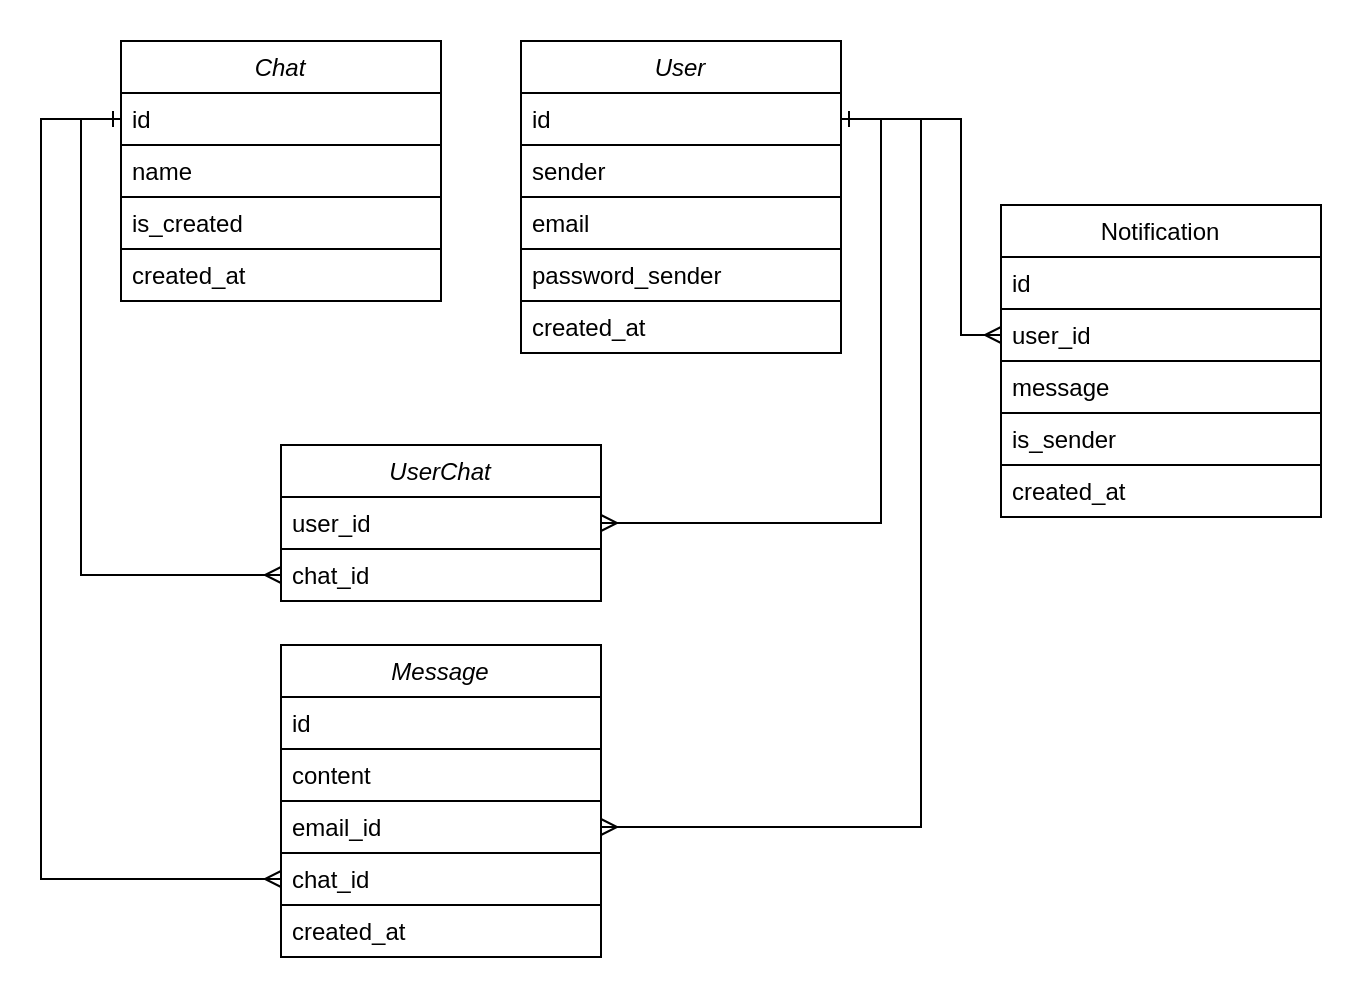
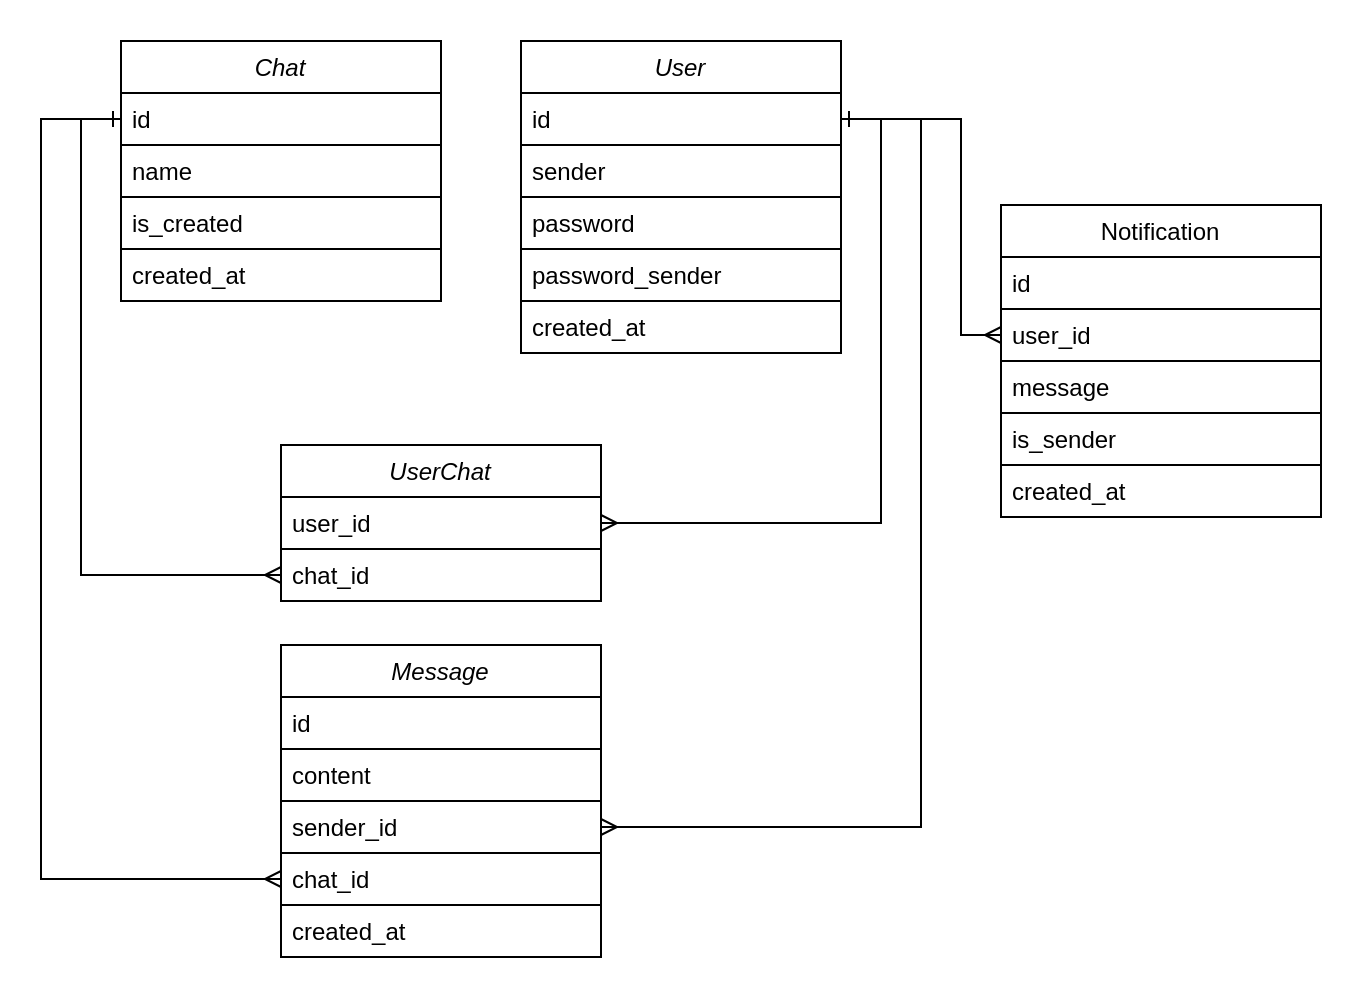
(559, 224) -> (586, 224)
(336, 828) -> (349, 828)
